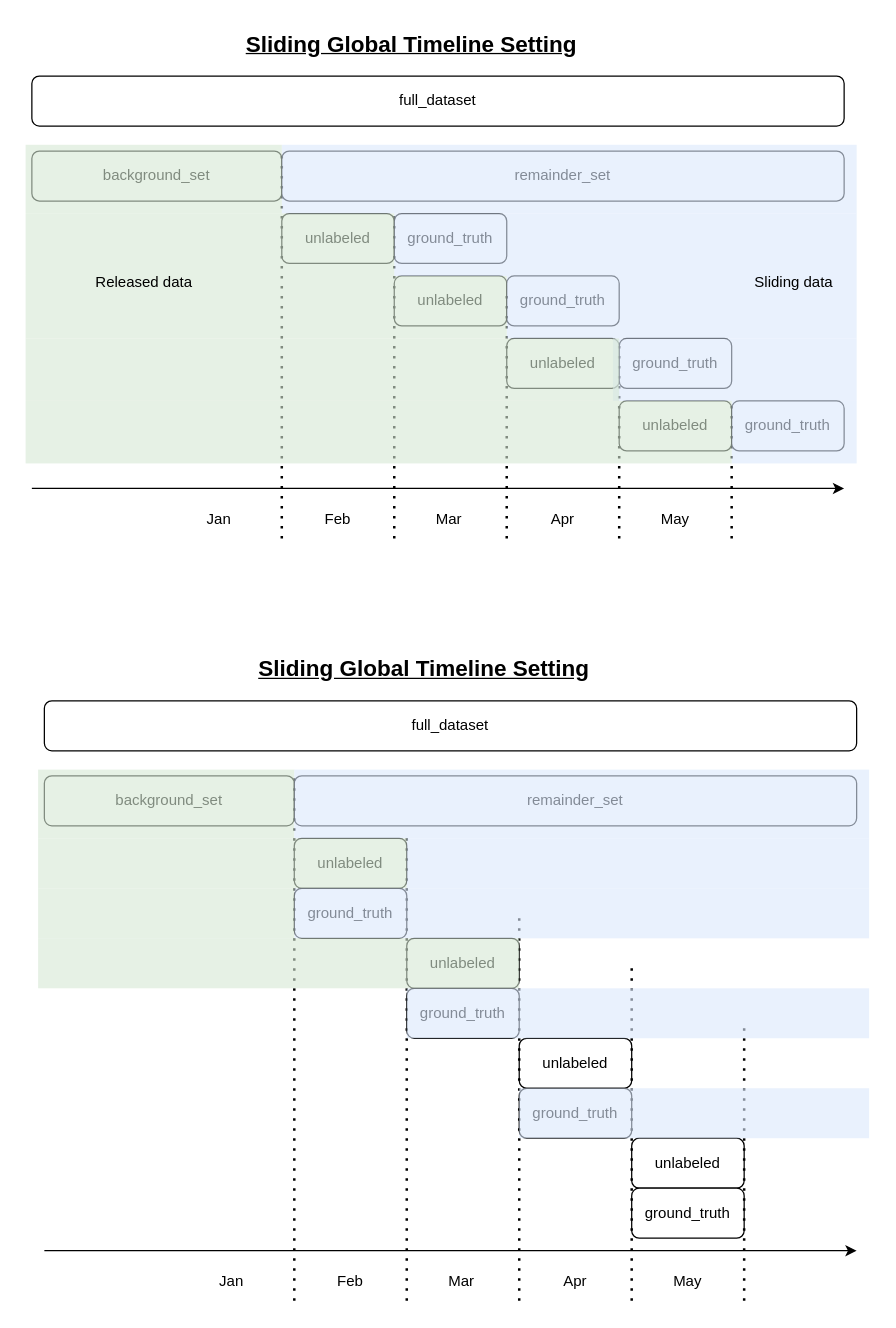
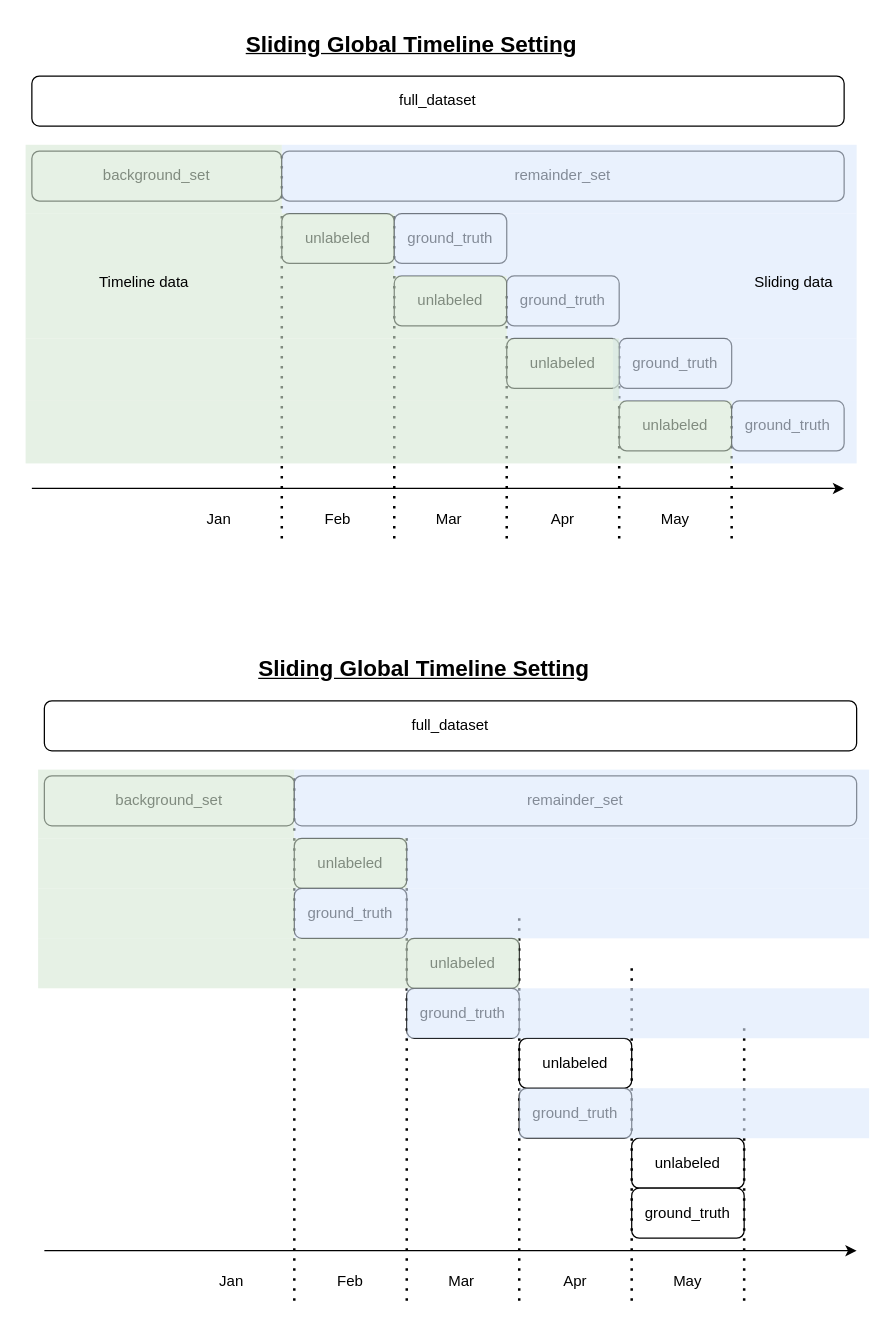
(144, 282) -> (144, 282)
